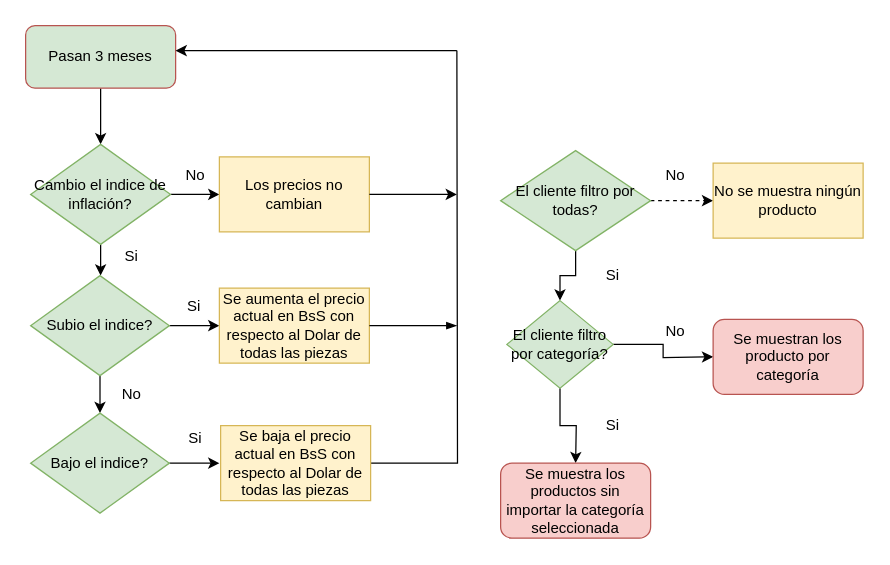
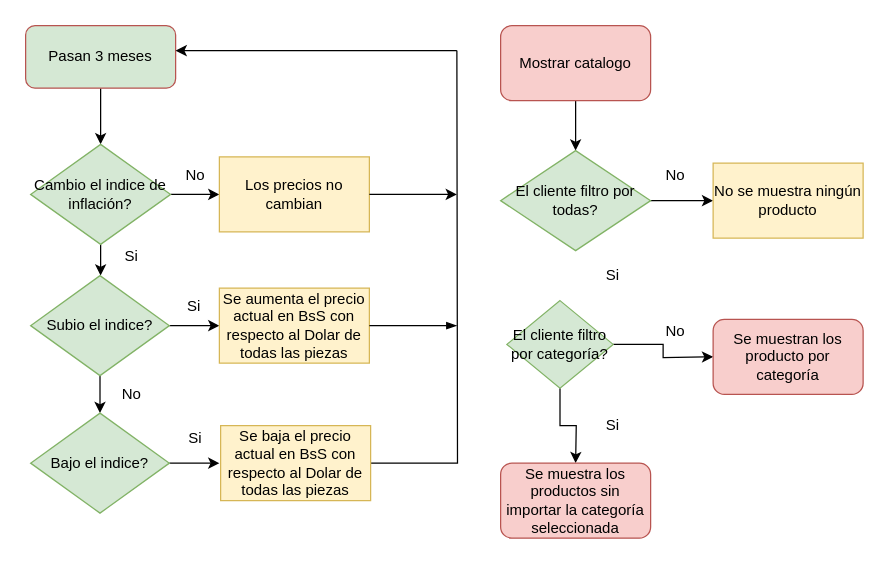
none -> (576, 63)
none -> (576, 122)
(678, 201) -> (678, 201)
(573, 276) -> none
